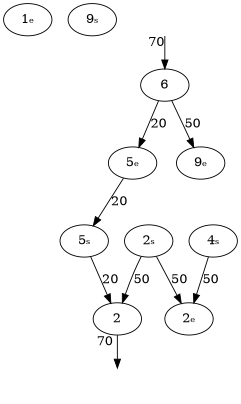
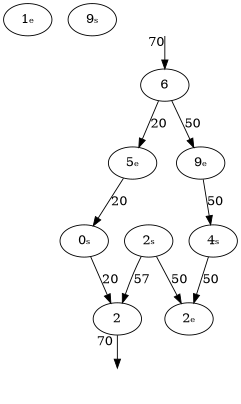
none -> (206, 198)
(84, 241) -> (84, 241)
(144, 280) -> (144, 280)
